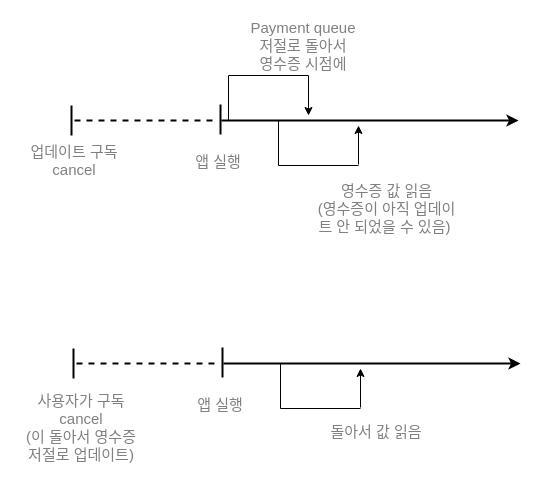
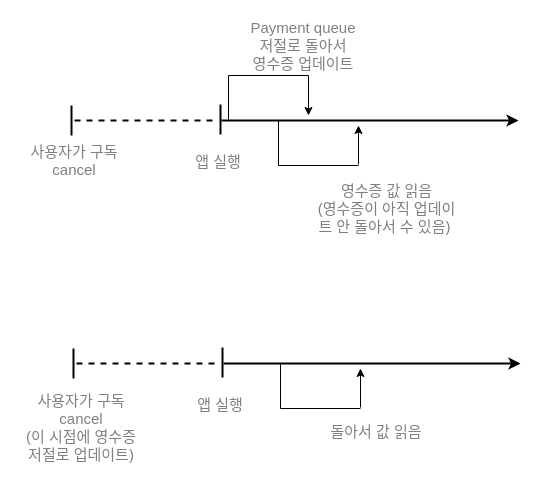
(304, 46) -> (304, 46)
(75, 161) -> (75, 161)
(387, 209) -> (387, 209)
(82, 428) -> (82, 428)
